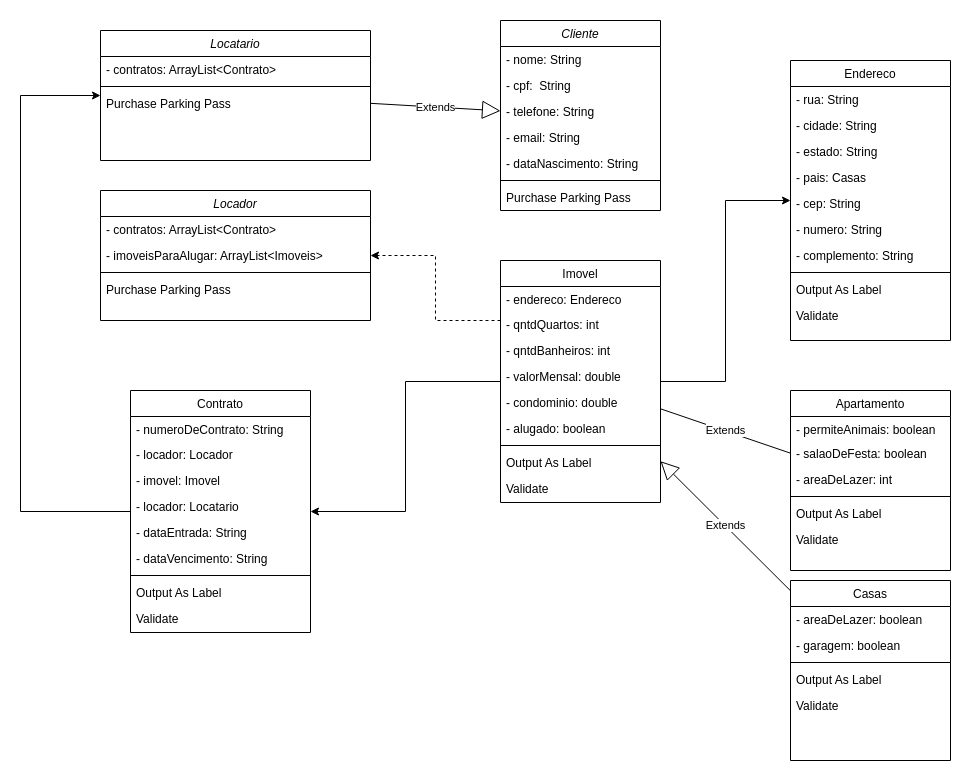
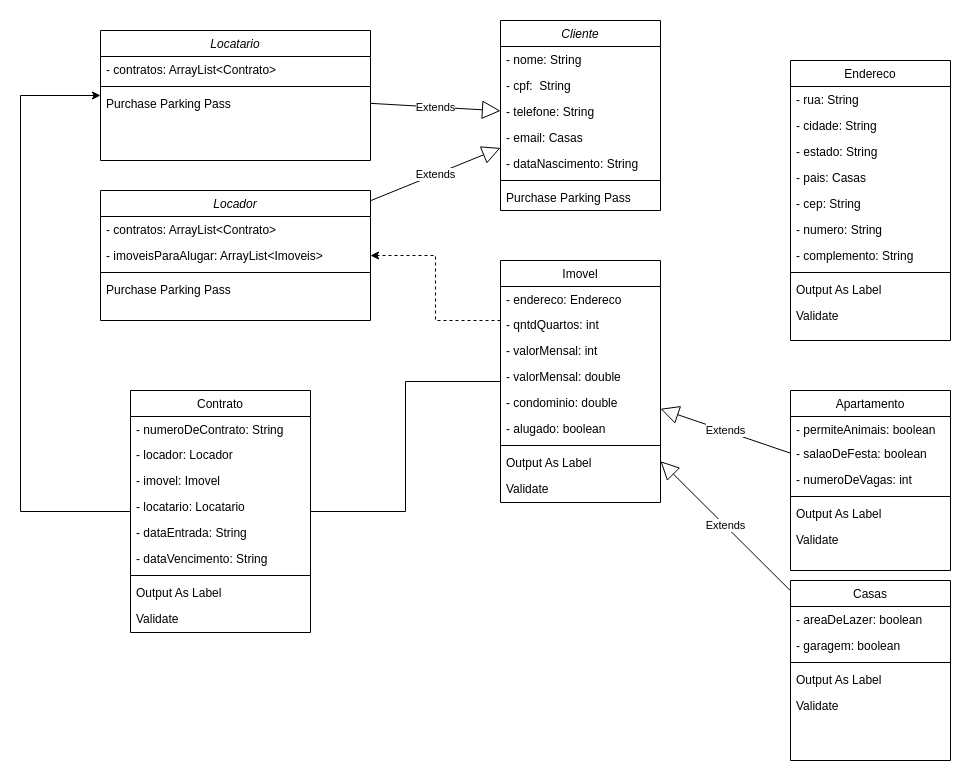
(547, 138) -> (545, 138)
none -> (427, 178)
(726, 295) -> none
(565, 351) -> (557, 351)
(671, 412) -> (679, 415)
(850, 480) -> (857, 480)
(195, 507) -> (201, 507)
(319, 512) -> (317, 512)
